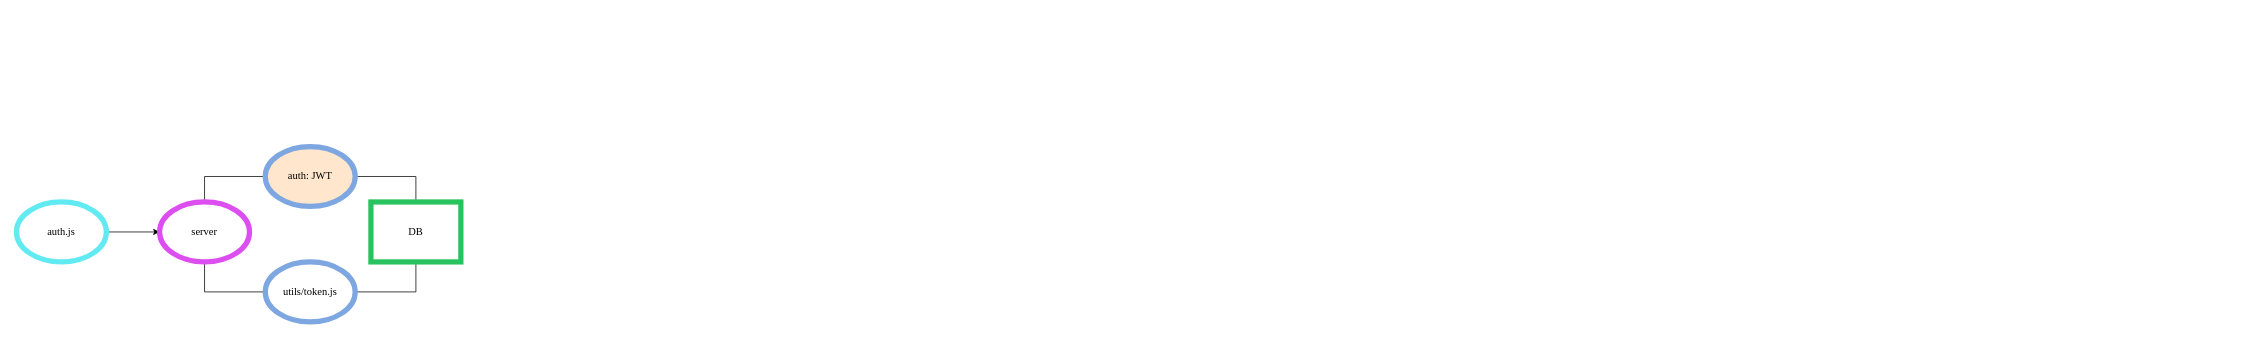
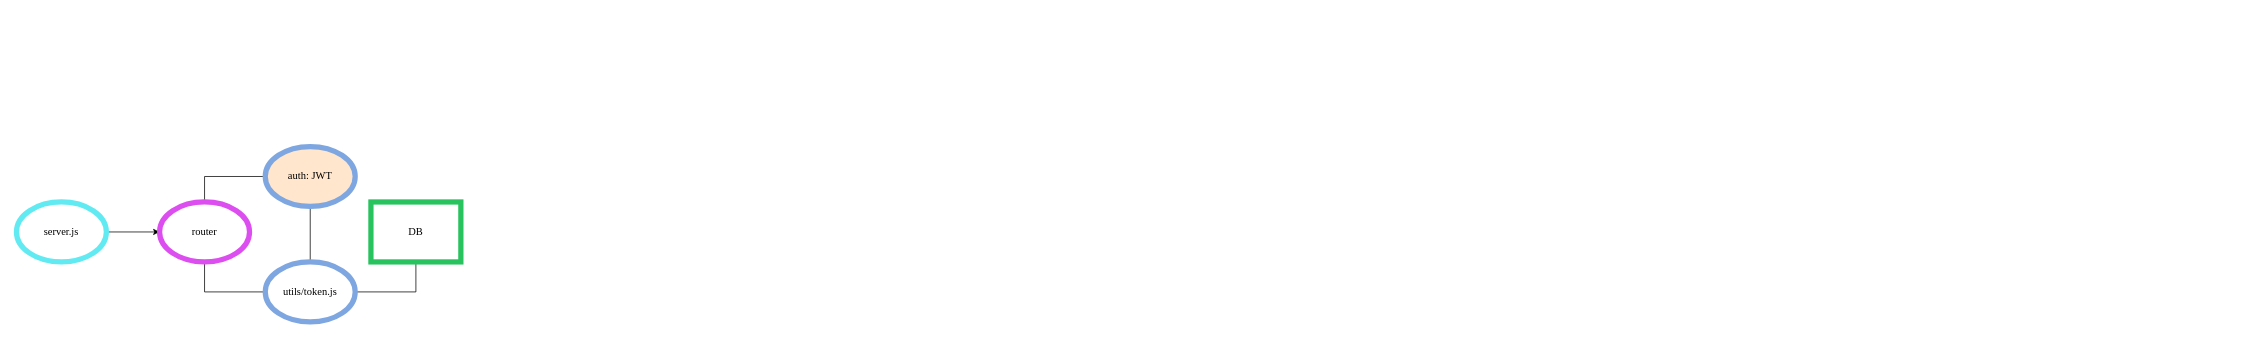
(397, 177) -> (309, 233)
(60, 232) -> (60, 232)
(204, 232) -> (204, 232)
